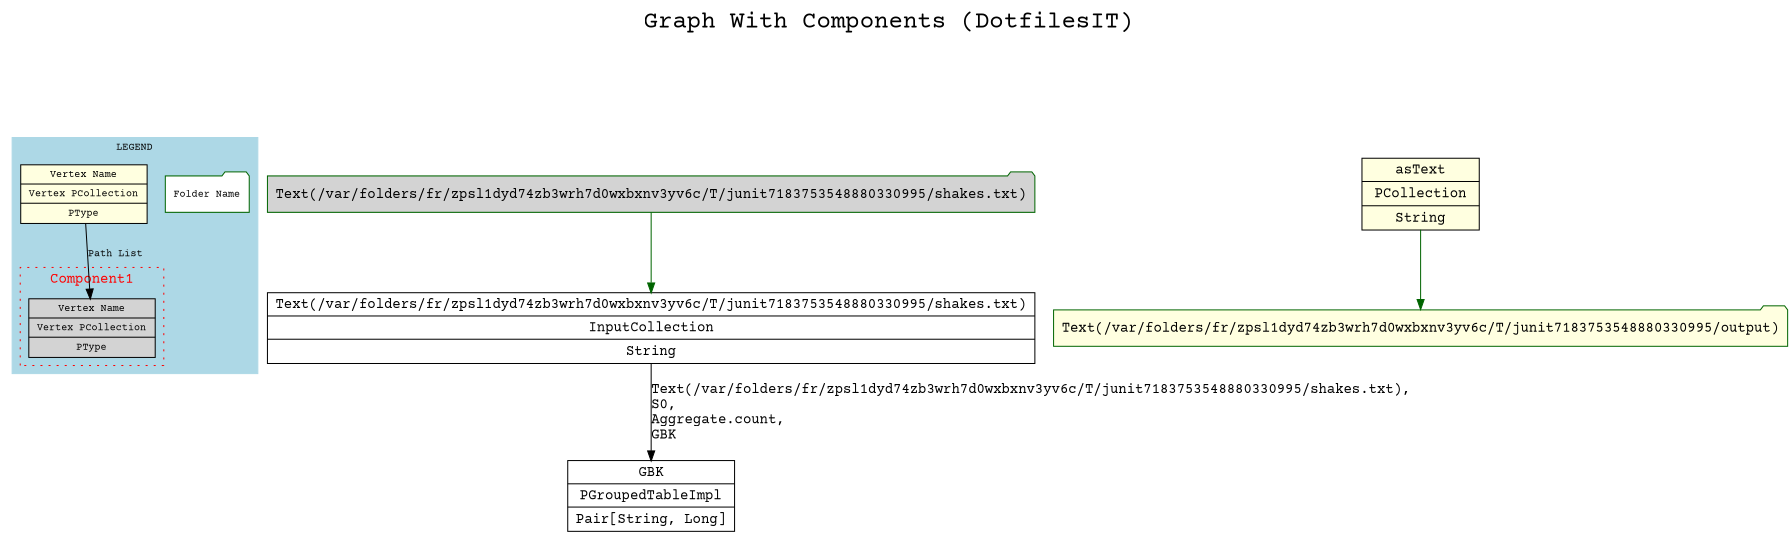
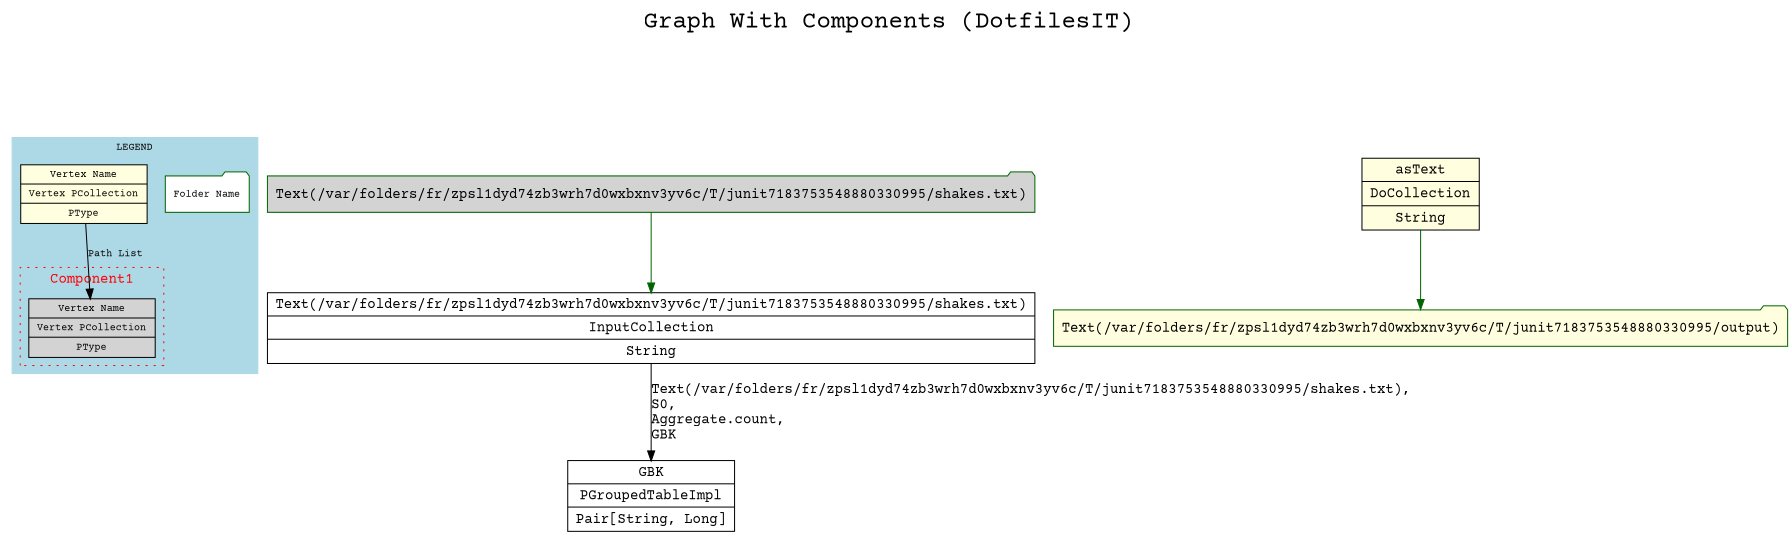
(1421, 193) -> (1421, 193)
